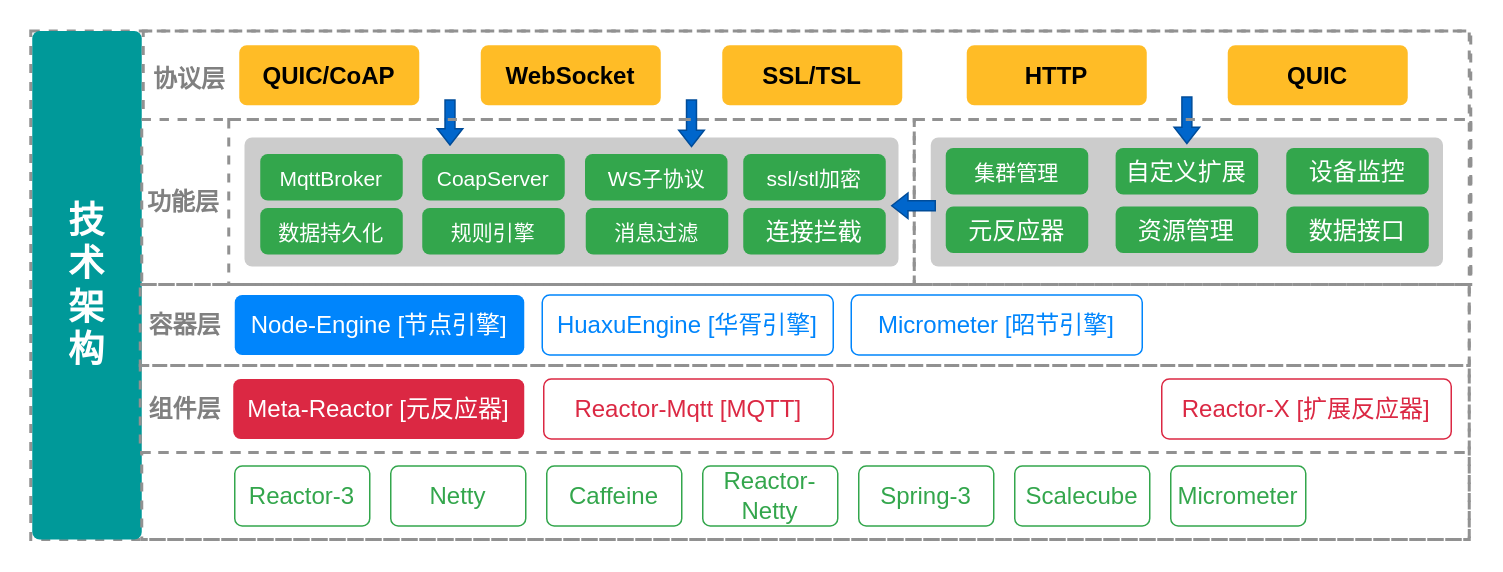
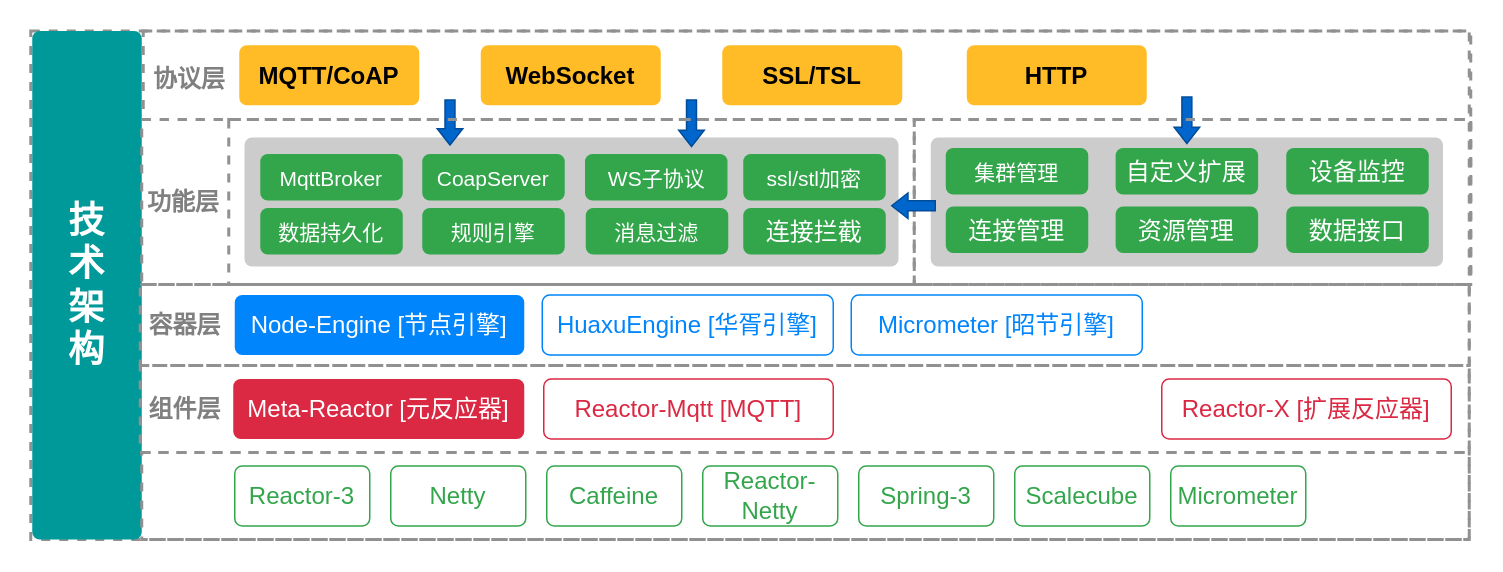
(1318, 75) -> none
(329, 76) -> (329, 76)
(1017, 230) -> (1017, 230)
